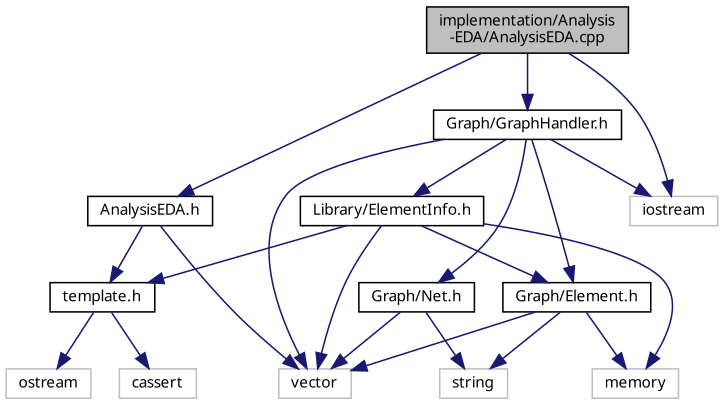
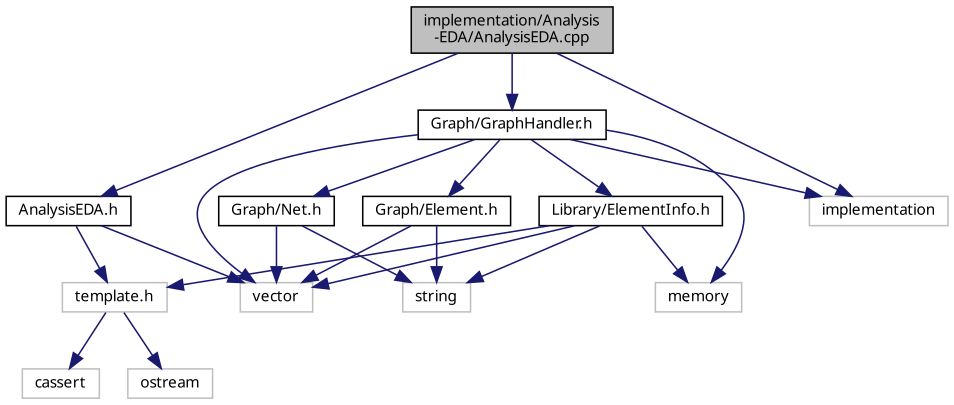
(674, 211) -> (879, 211)
(466, 246) -> (541, 251)
(102, 297) -> (115, 297)
(602, 334) -> (730, 187)
